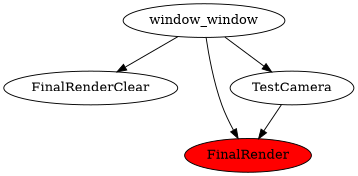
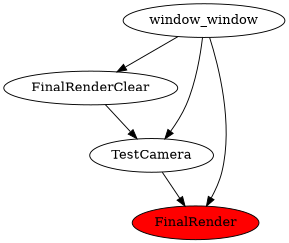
none -> (118, 118)
